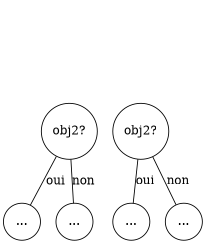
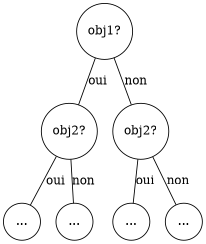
none -> (105, 31)
